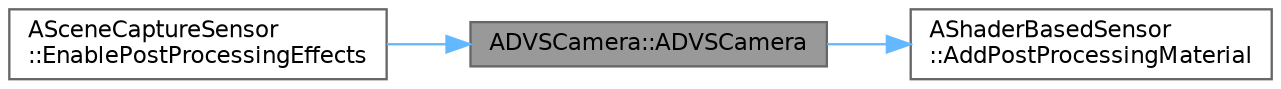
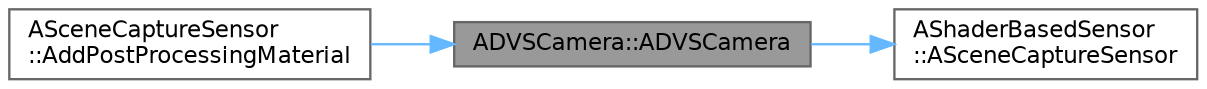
(198, 44) -> (190, 44)
(1091, 44) -> (1046, 44)
